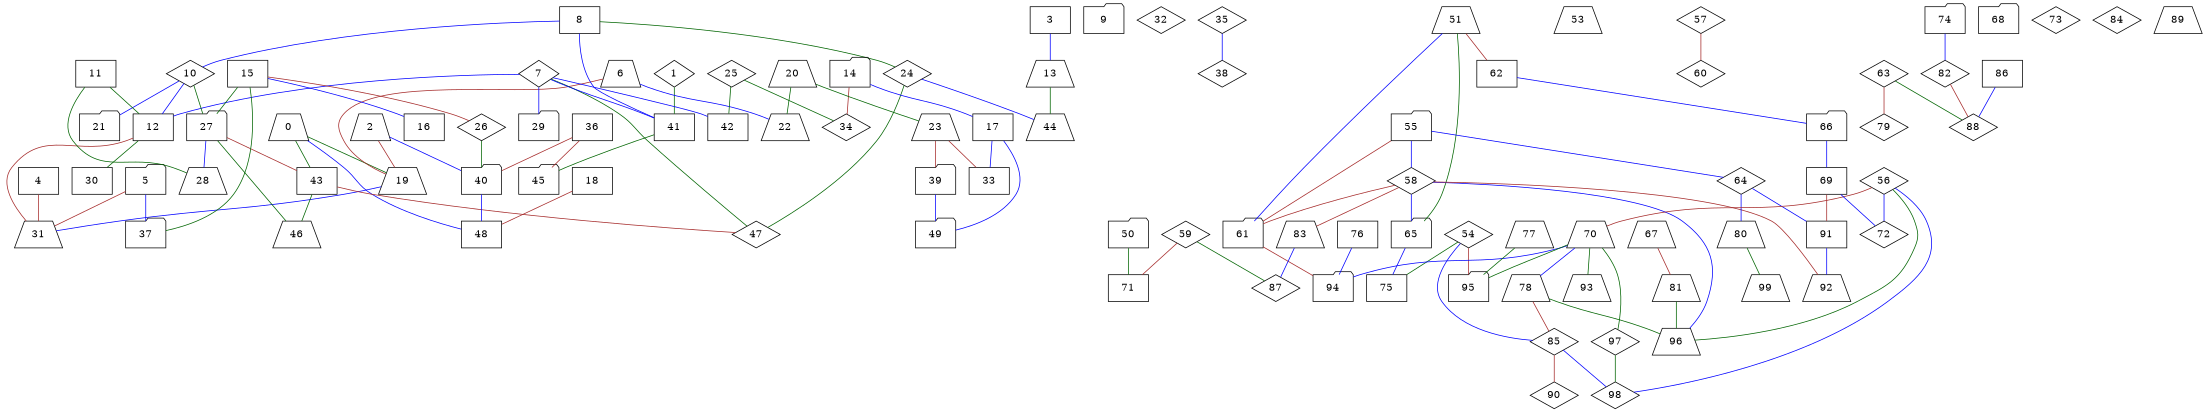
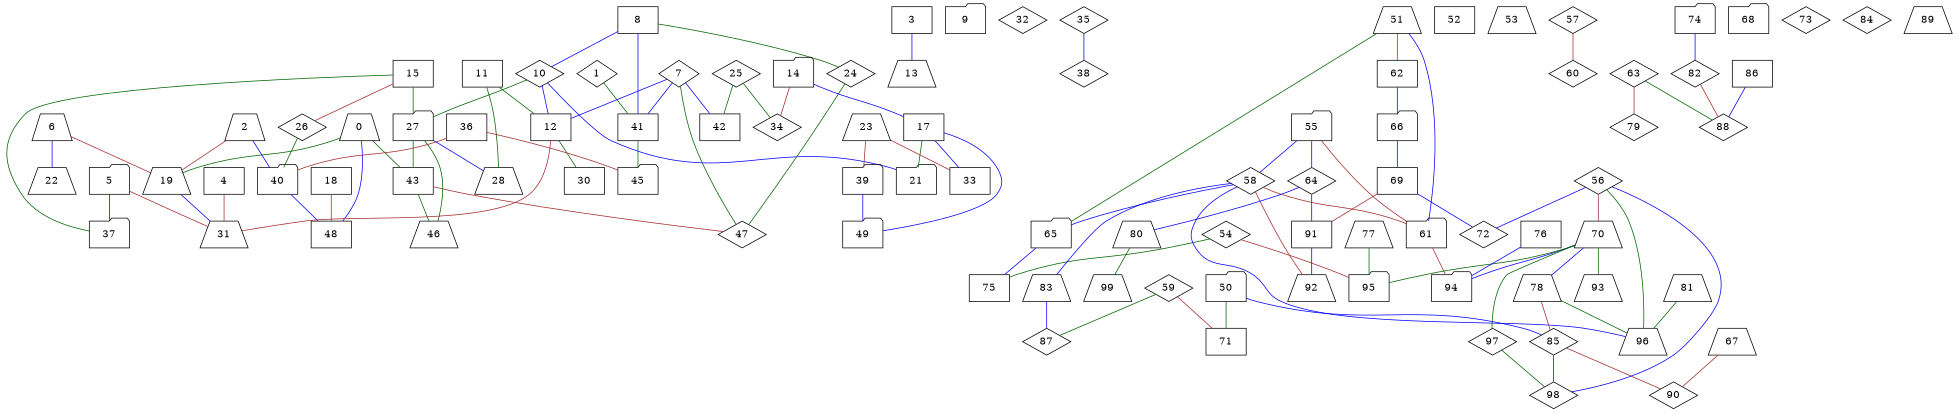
none -> (1455, 20)
(793, 74) -> none
(424, 127) -> none
(539, 127) -> none
(1050, 127) -> none
none -> (921, 150)
(262, 154) -> (413, 154)
(1358, 207) -> (1114, 217)
(1664, 261) -> (1700, 371)
(1454, 314) -> (1394, 315)
